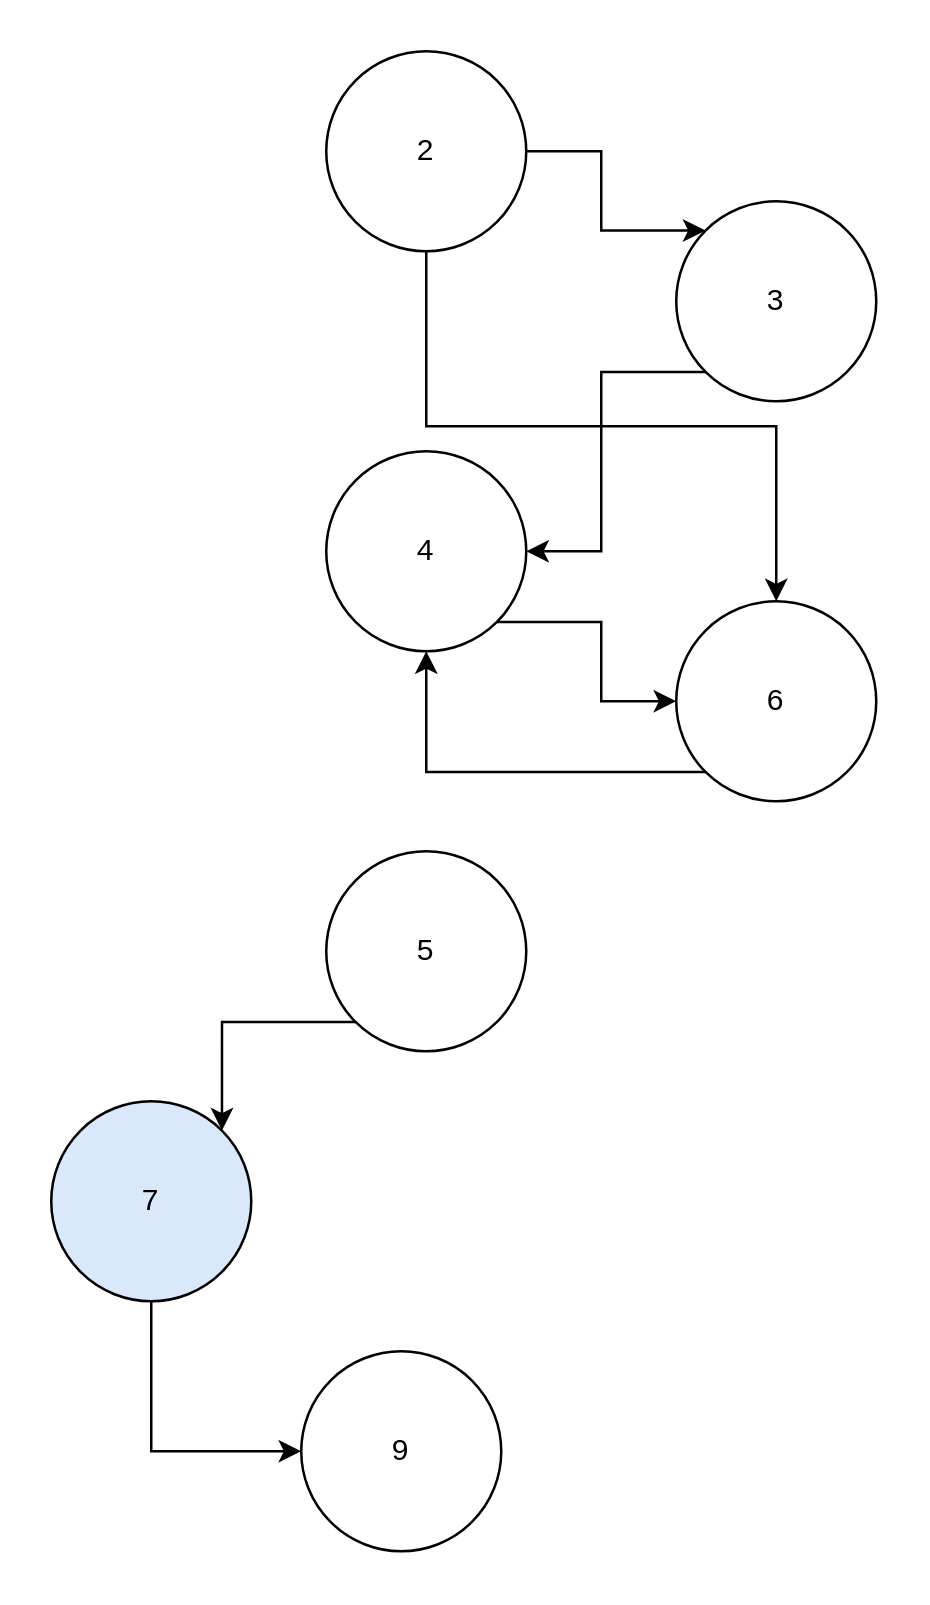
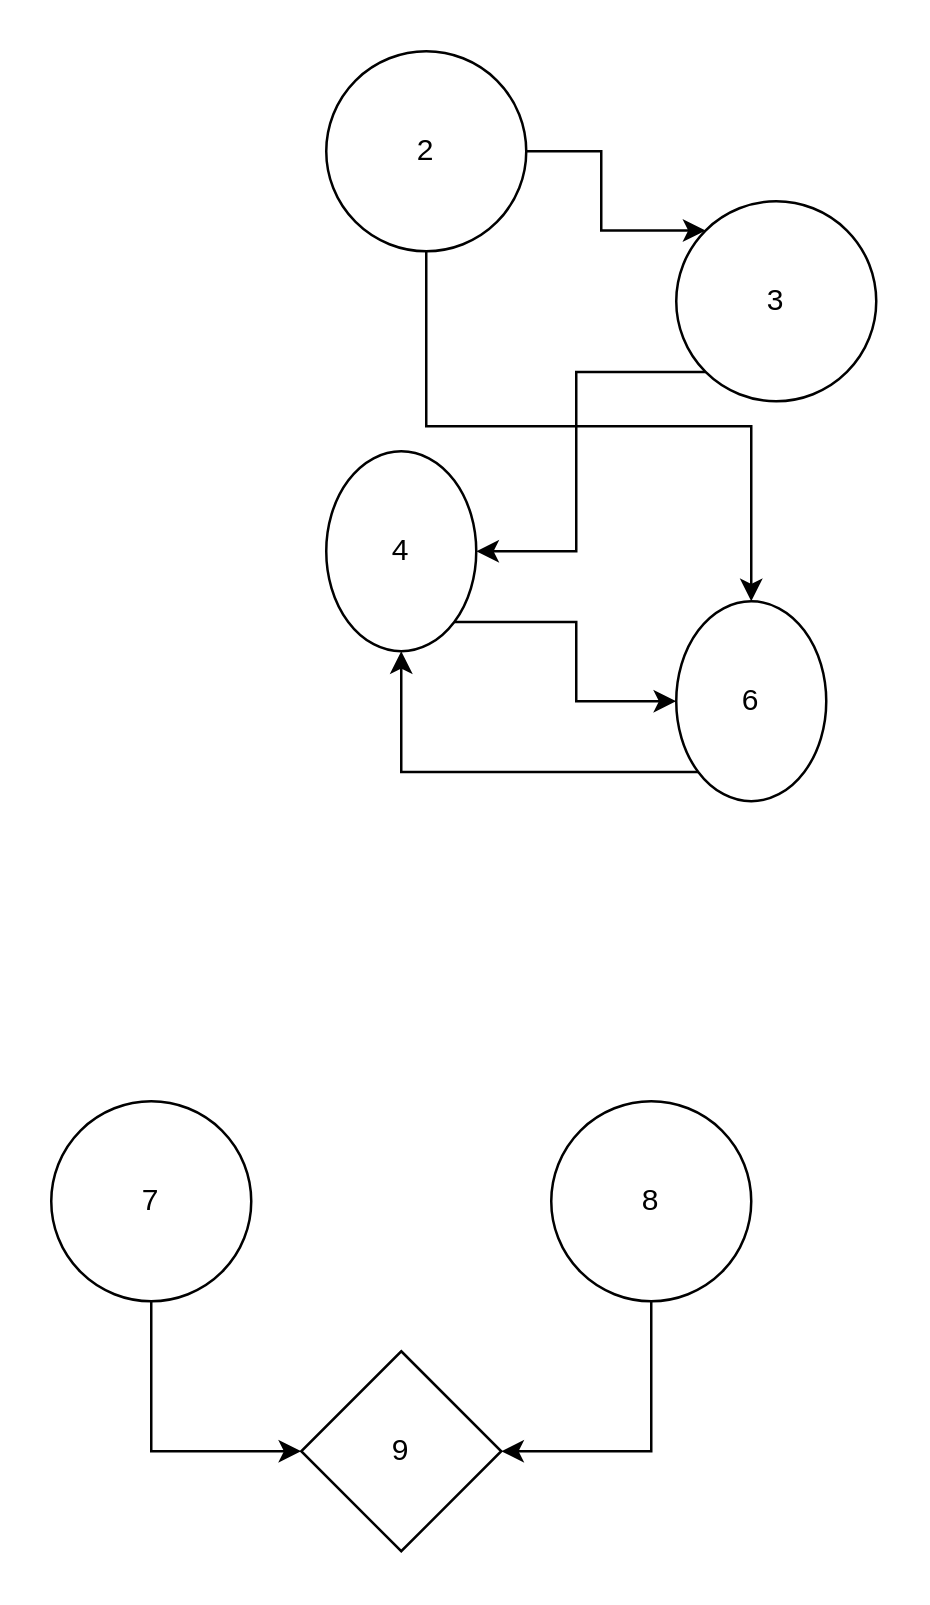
(426, 551) -> (401, 551)
(776, 701) -> (751, 701)
(426, 951) -> none
(243, 1022) -> none
(151, 1201) -> (151, 1201)
none -> (651, 1201)
none -> (651, 1443)
(401, 1451) -> (401, 1451)
